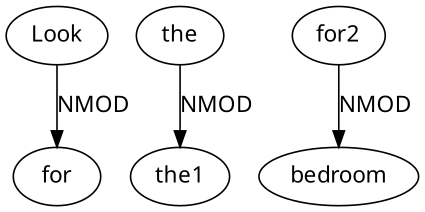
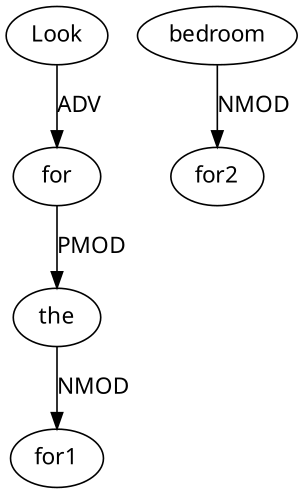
(339, 98) -> (217, 98)
(94, 106) -> (80, 106)
(180, 177) -> (57, 458)
none -> (57, 239)
